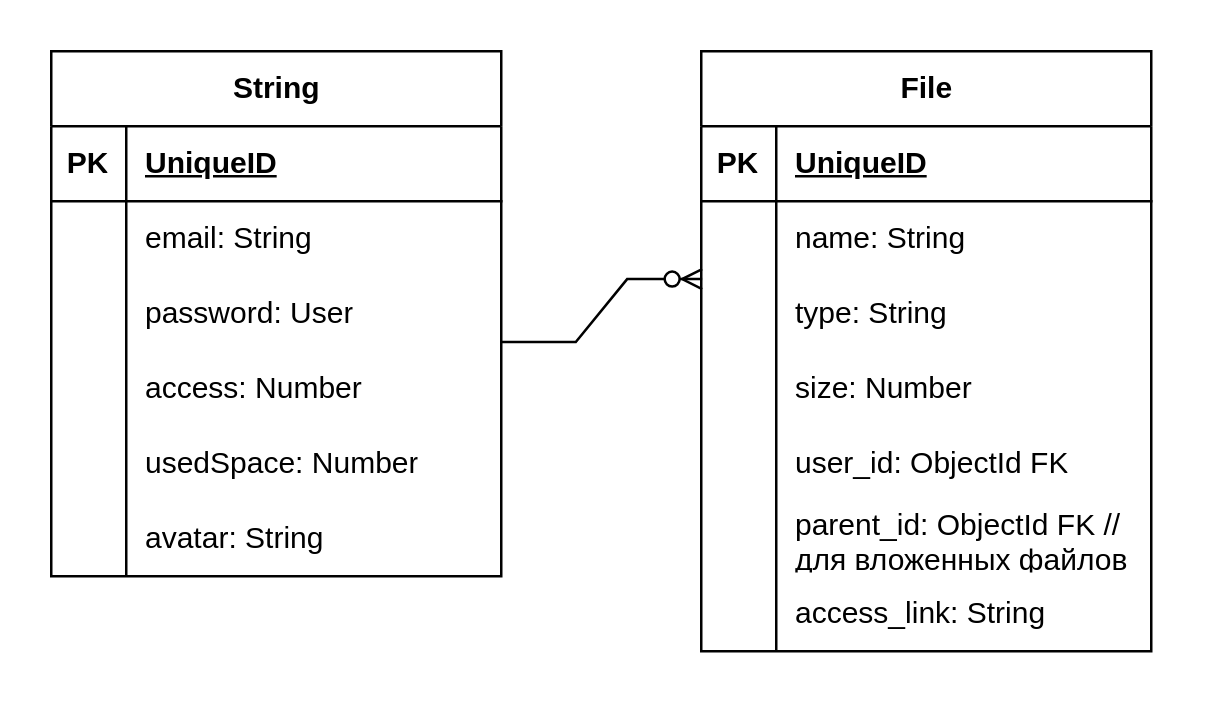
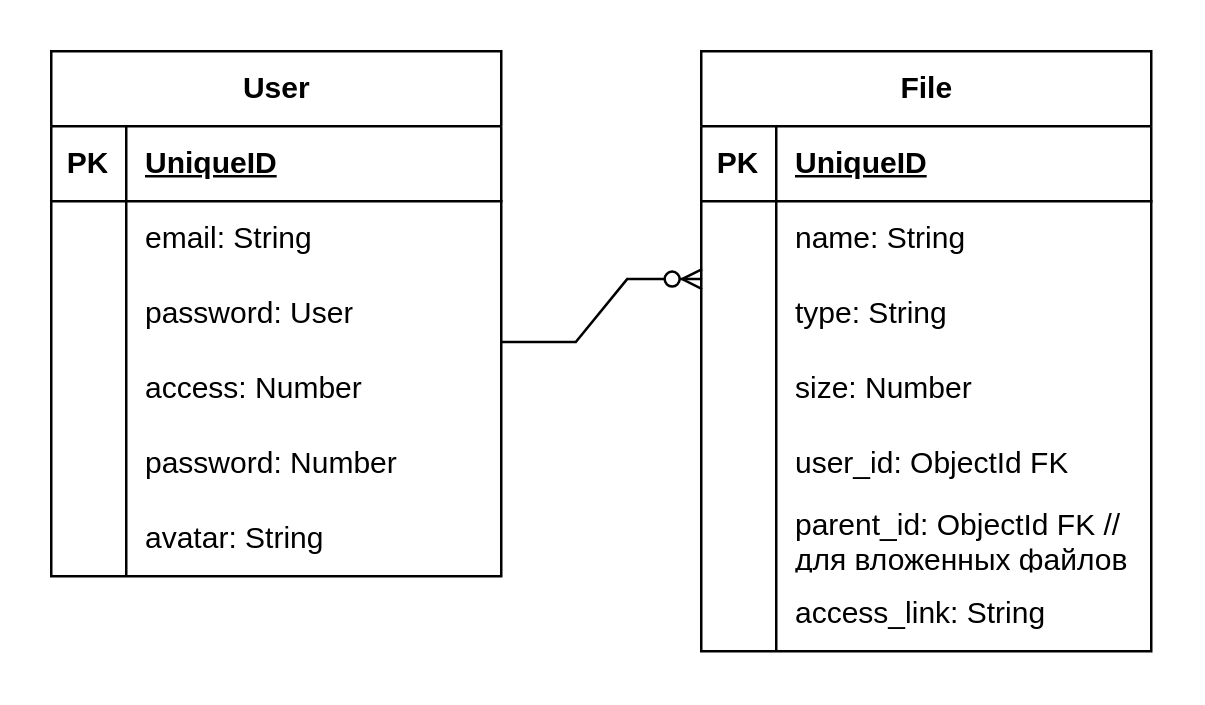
(278, 89) -> (278, 89)
(281, 464) -> (273, 464)
